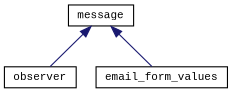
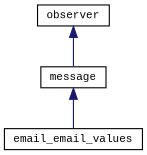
(67, 50) -> (73, 52)
(162, 77) -> (73, 139)
